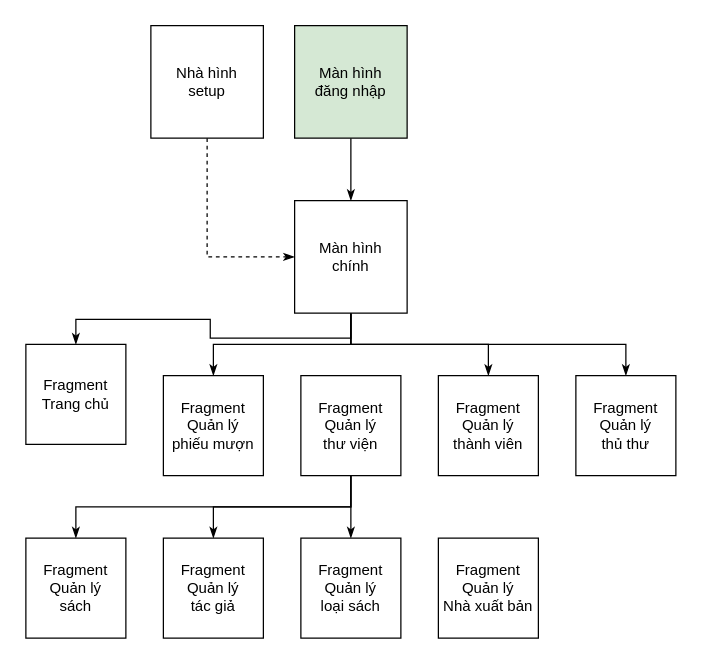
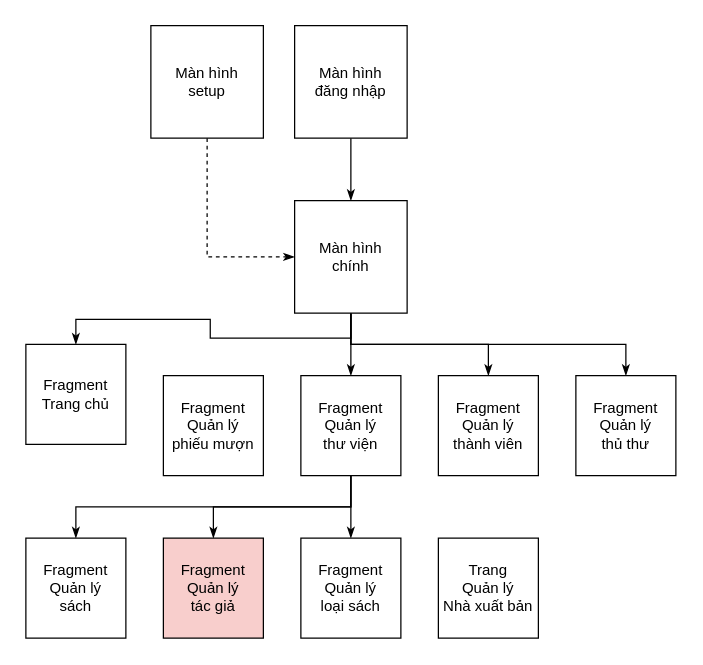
(207, 82) -> (207, 82)
(351, 82) -> (351, 82)
(269, 344) -> (351, 358)
(213, 588) -> (213, 588)
(488, 588) -> (488, 588)
